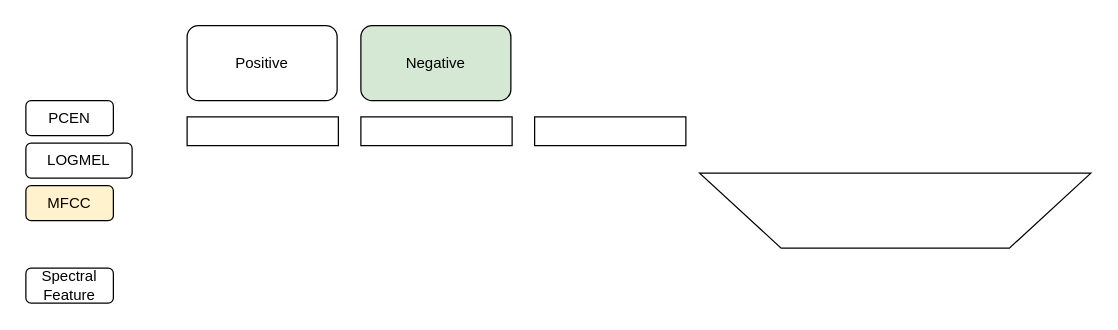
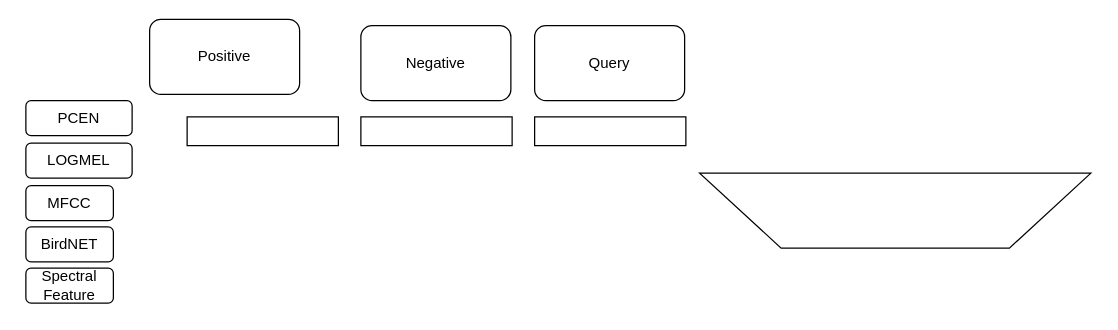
(262, 63) -> (224, 57)
(436, 63) -> (436, 63)
none -> (609, 63)
(69, 118) -> (79, 118)
(69, 203) -> (69, 203)
none -> (69, 244)
